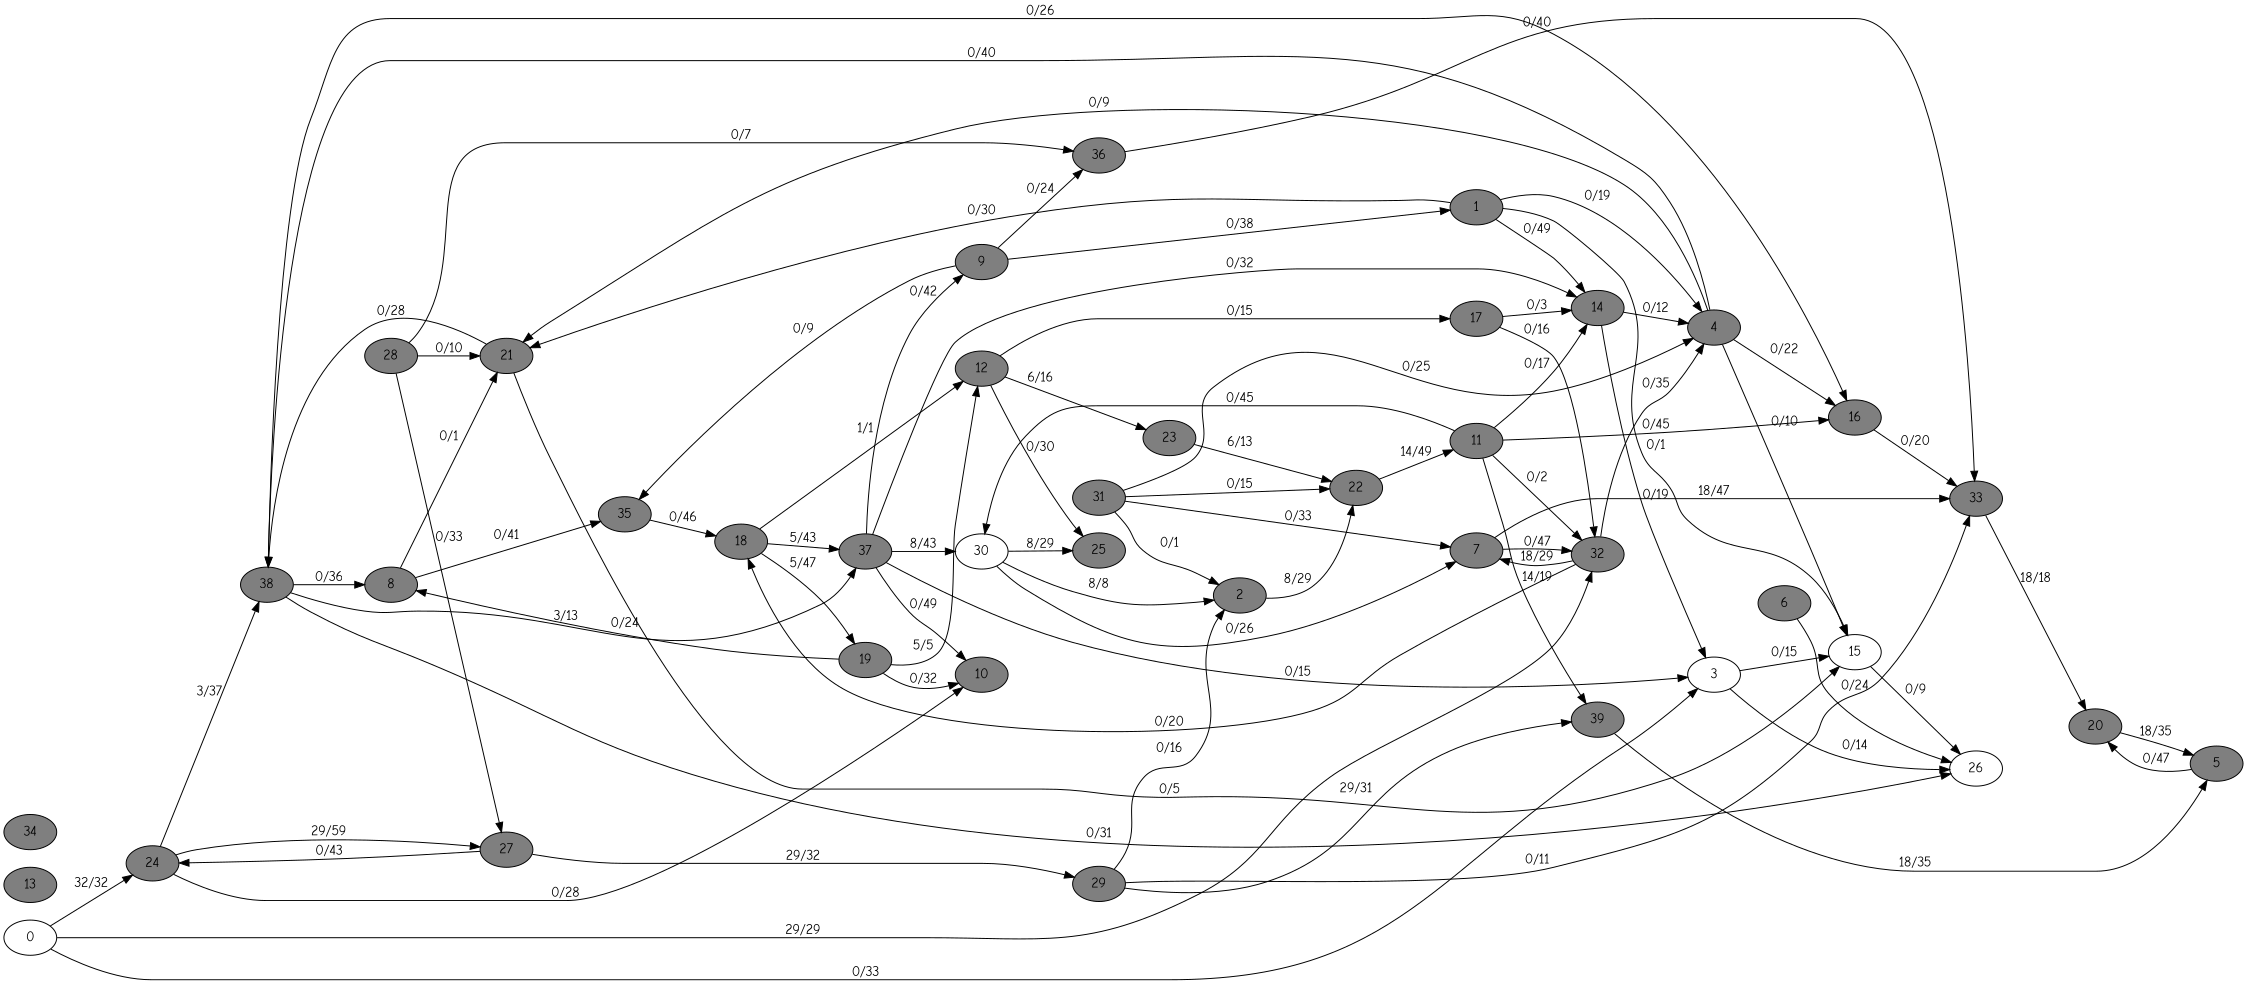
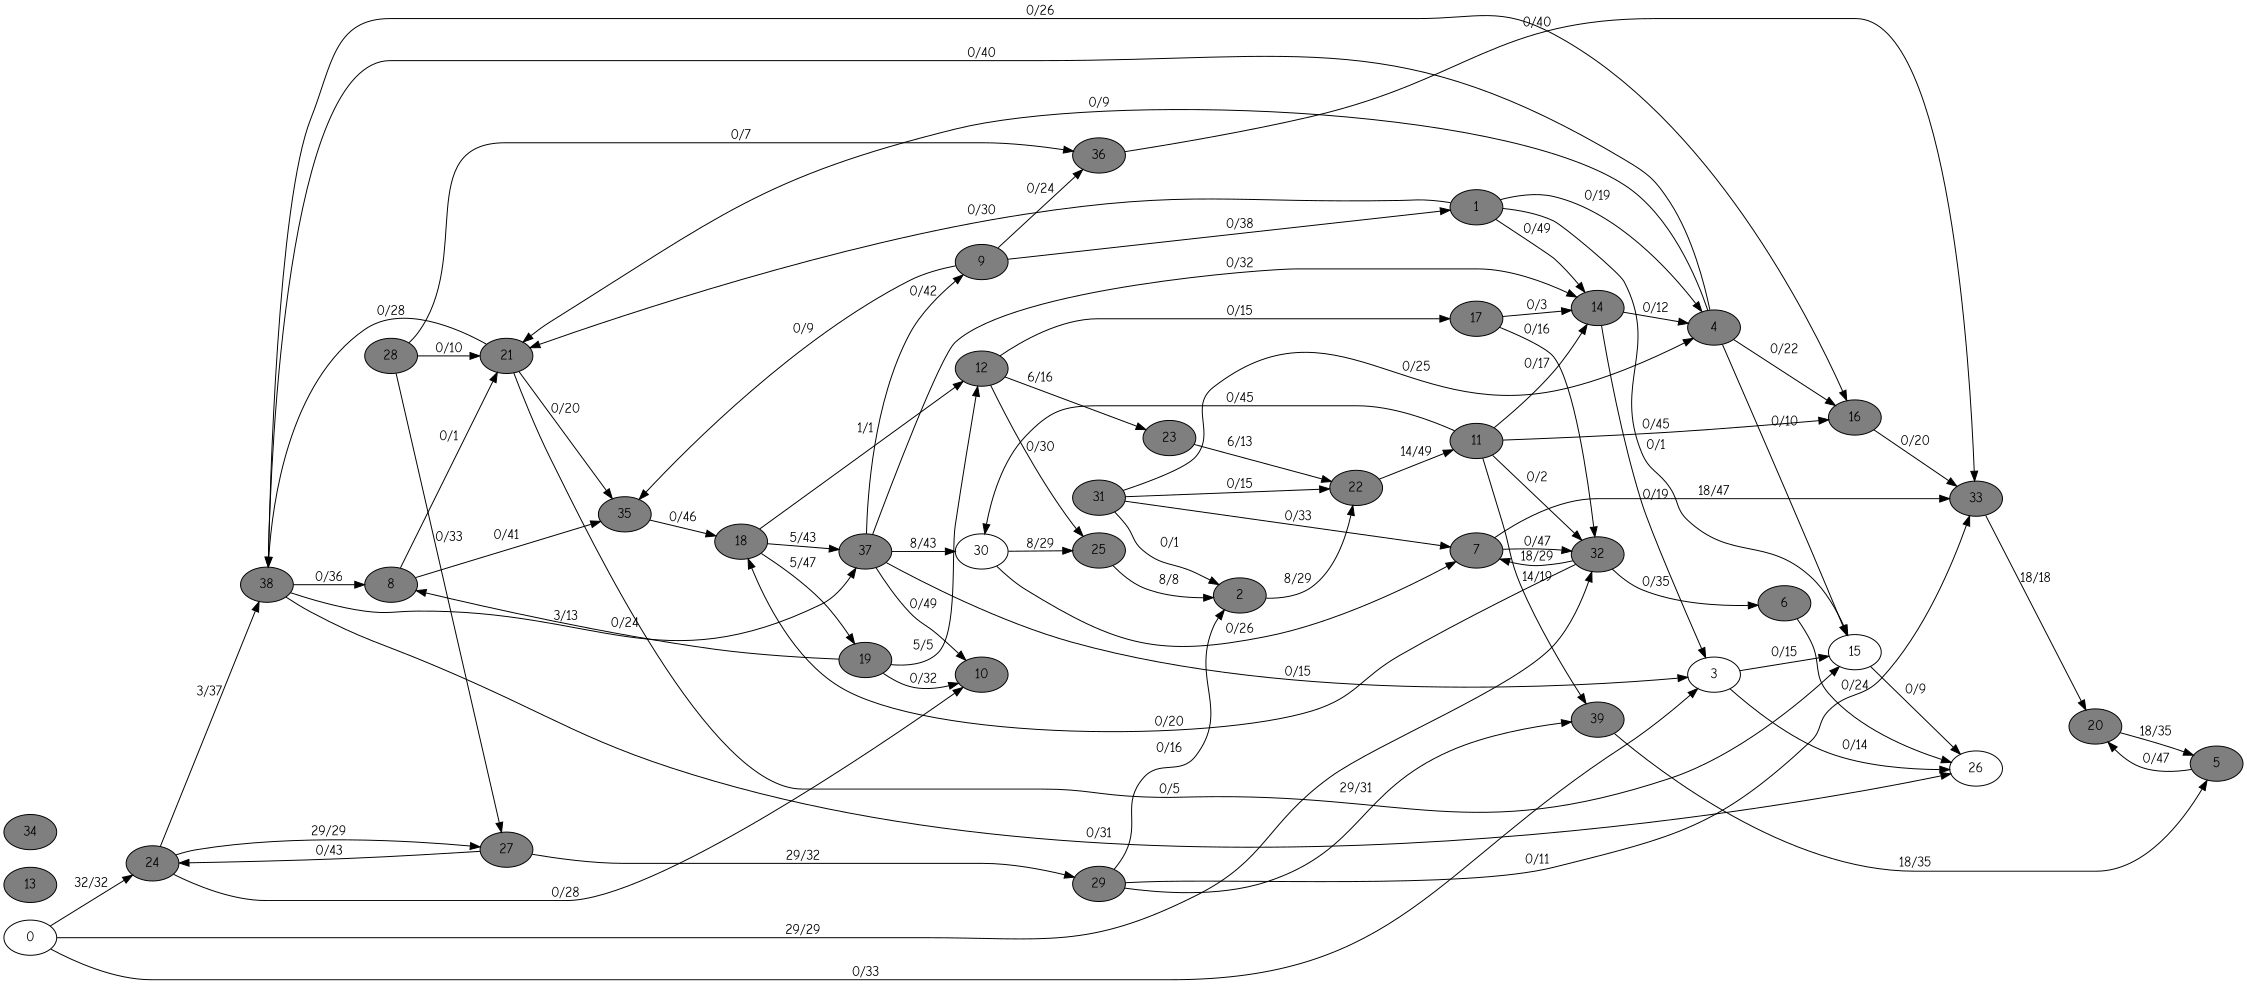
none -> (563, 431)
(1622, 453) -> (1673, 599)
(1100, 599) -> (1155, 592)
(329, 832) -> (329, 832)
